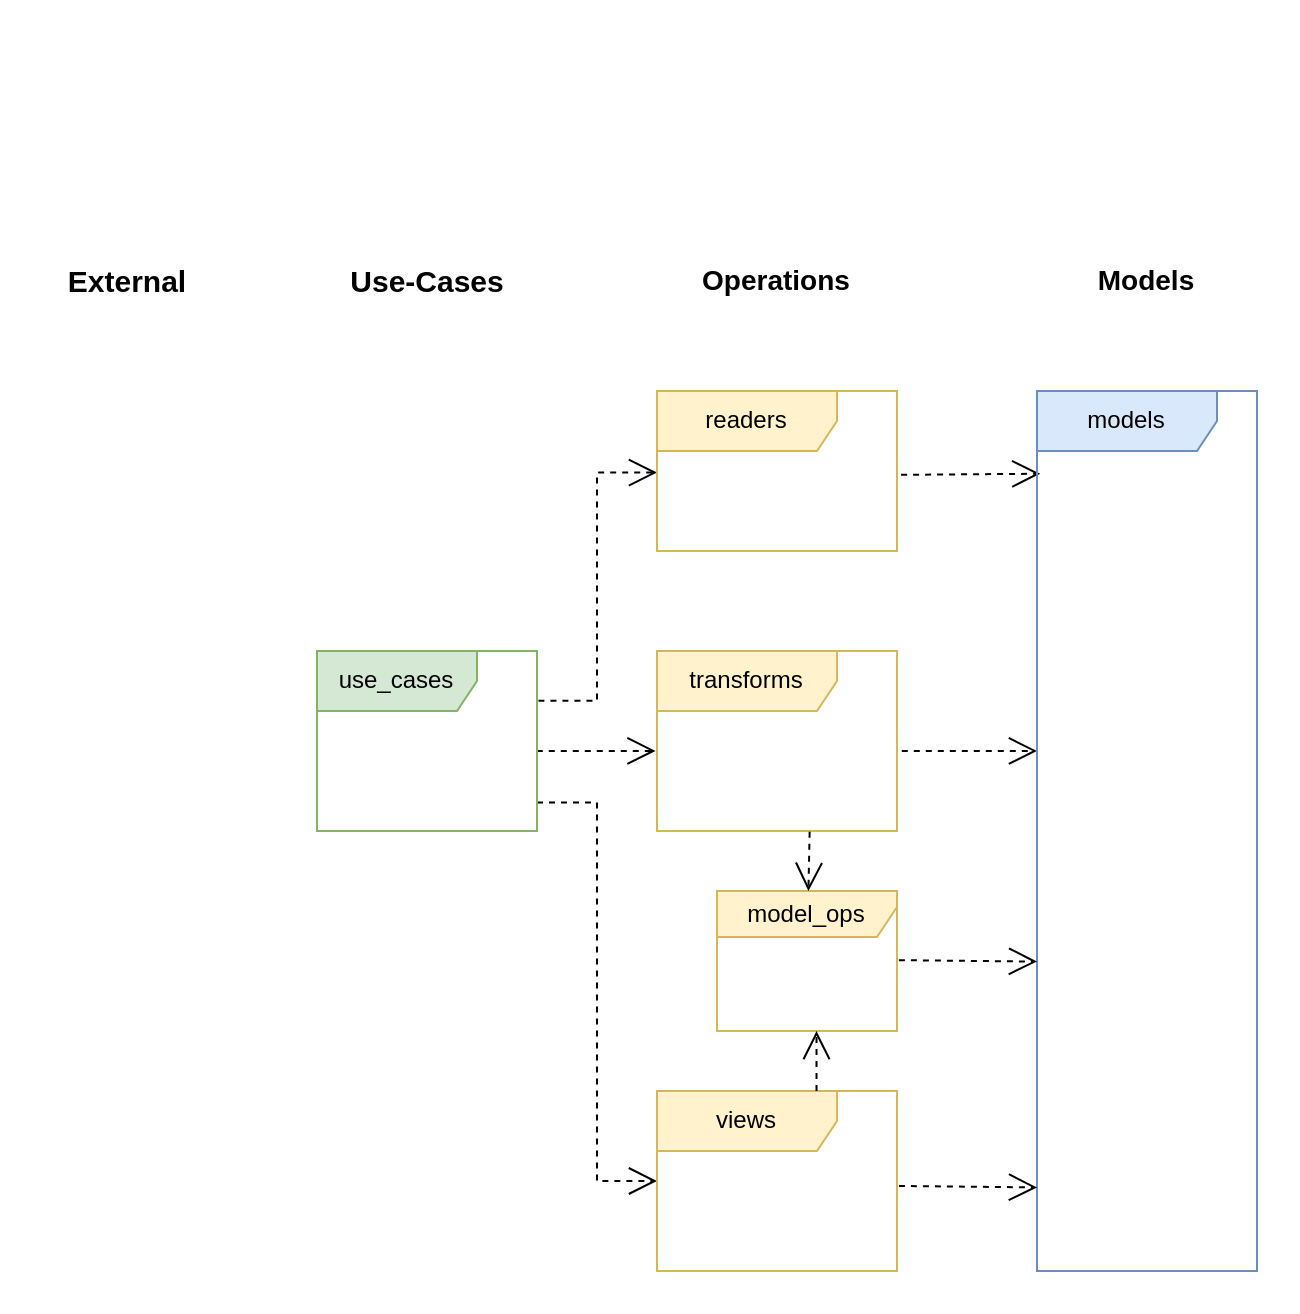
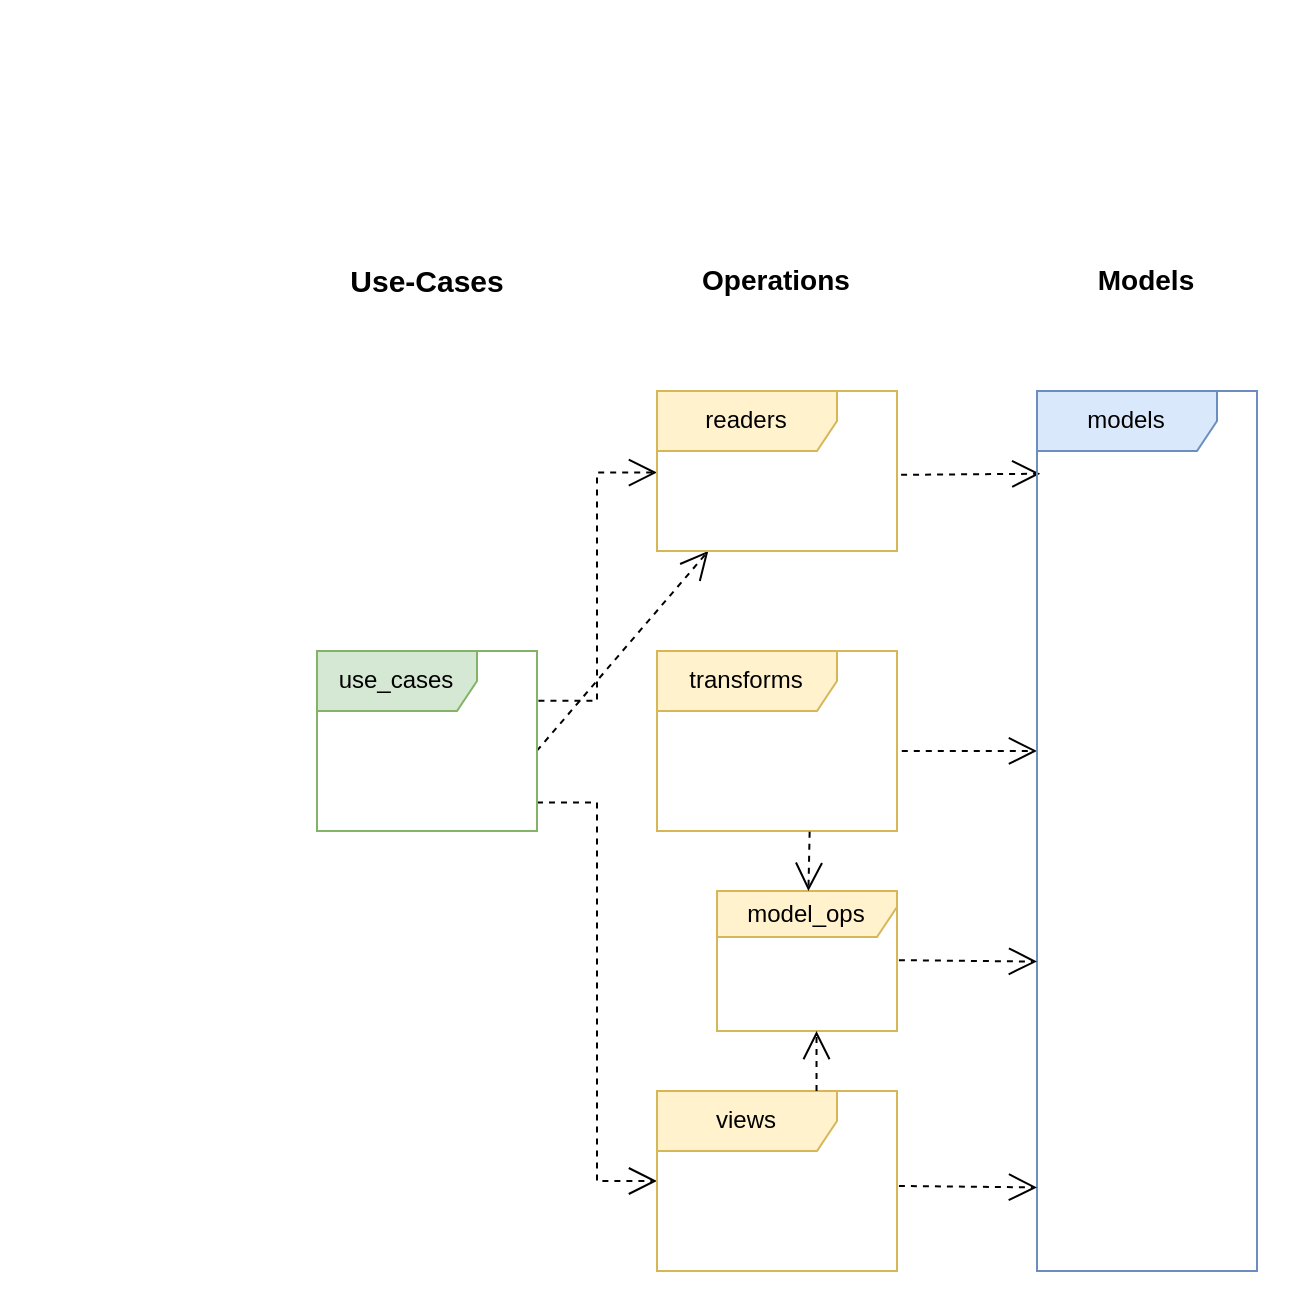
(127, 281) -> none
(596, 751) -> (652, 616)
